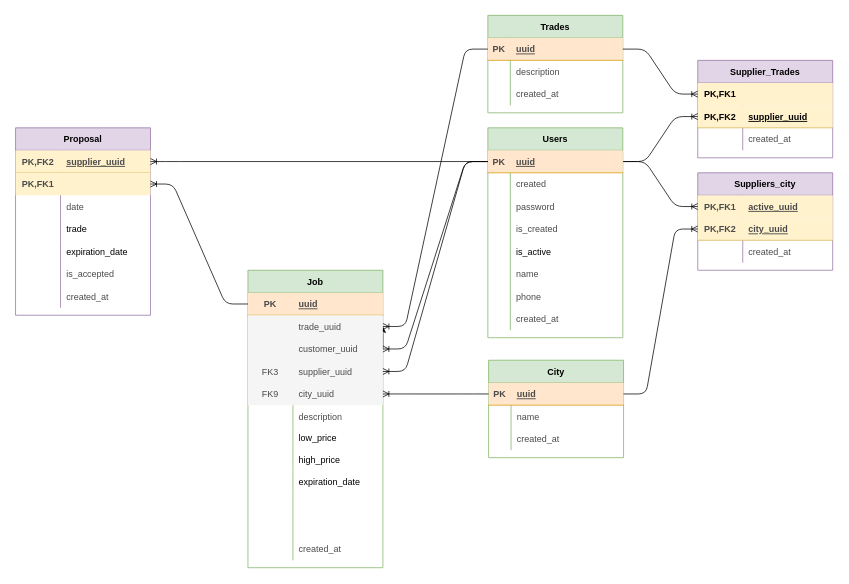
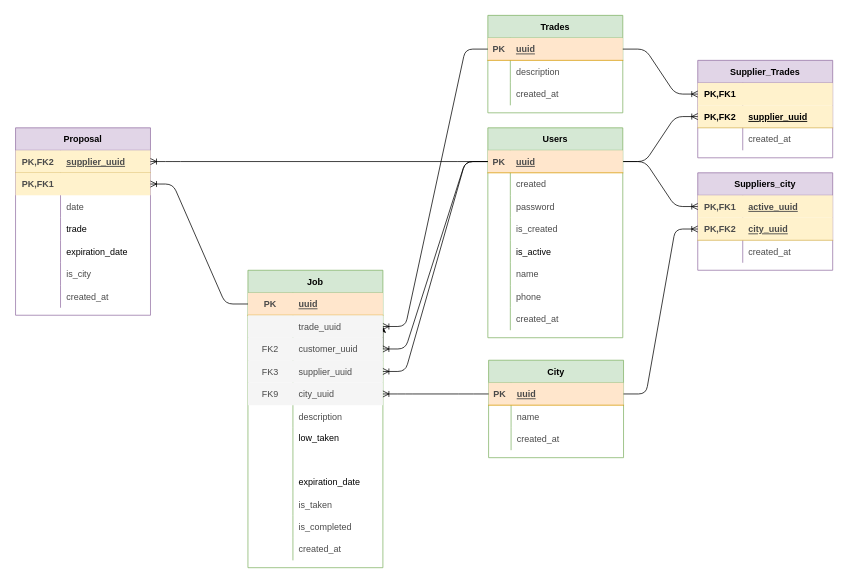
(93, 275) -> (81, 275)
none -> (270, 349)
(319, 438) -> (320, 438)
(338, 459) -> none
none -> (338, 504)
none -> (338, 527)
